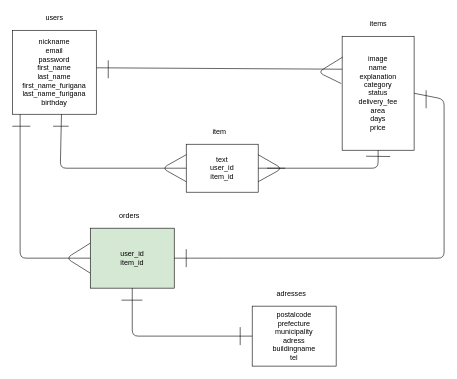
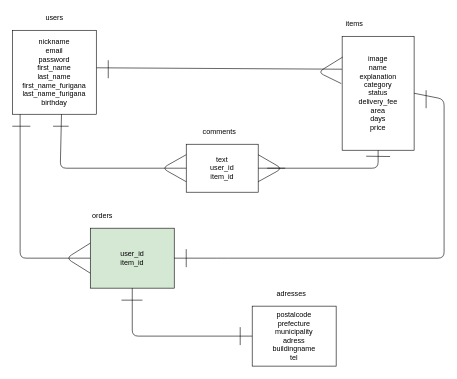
(378, 24) -> (354, 24)
(220, 132) -> (220, 132)
(129, 216) -> (102, 216)
